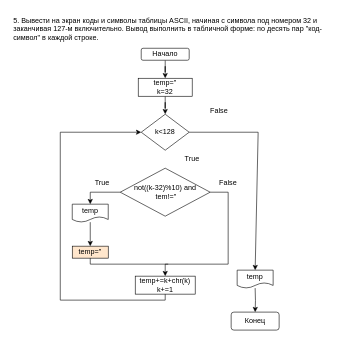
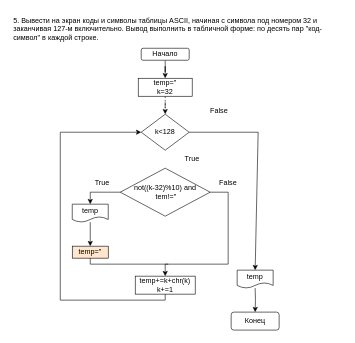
(165, 107) -> (165, 107)
